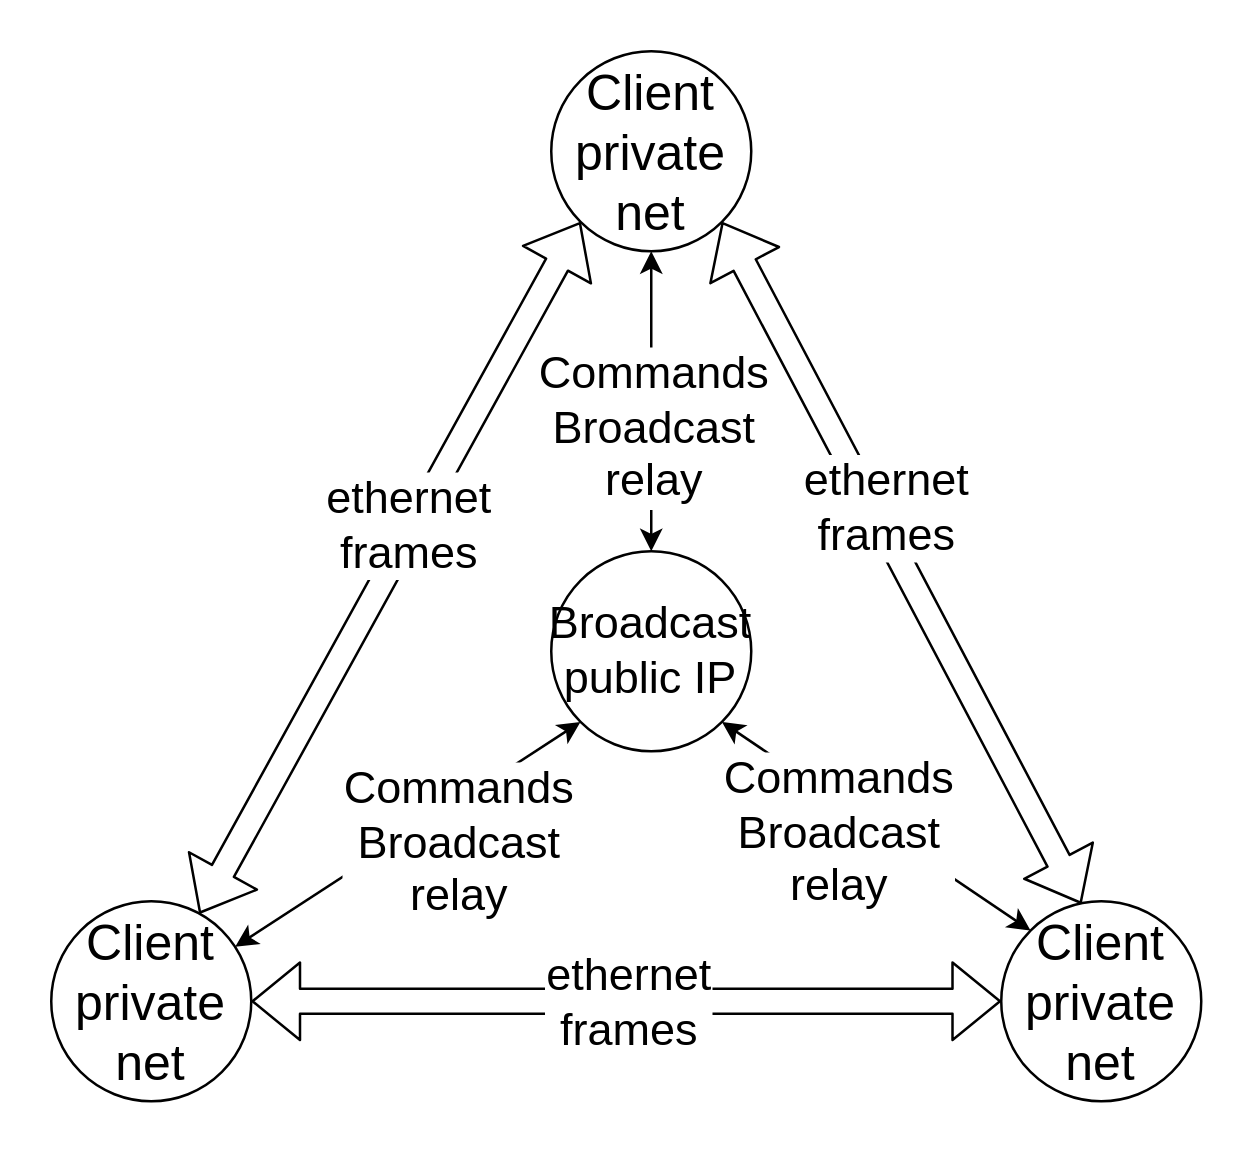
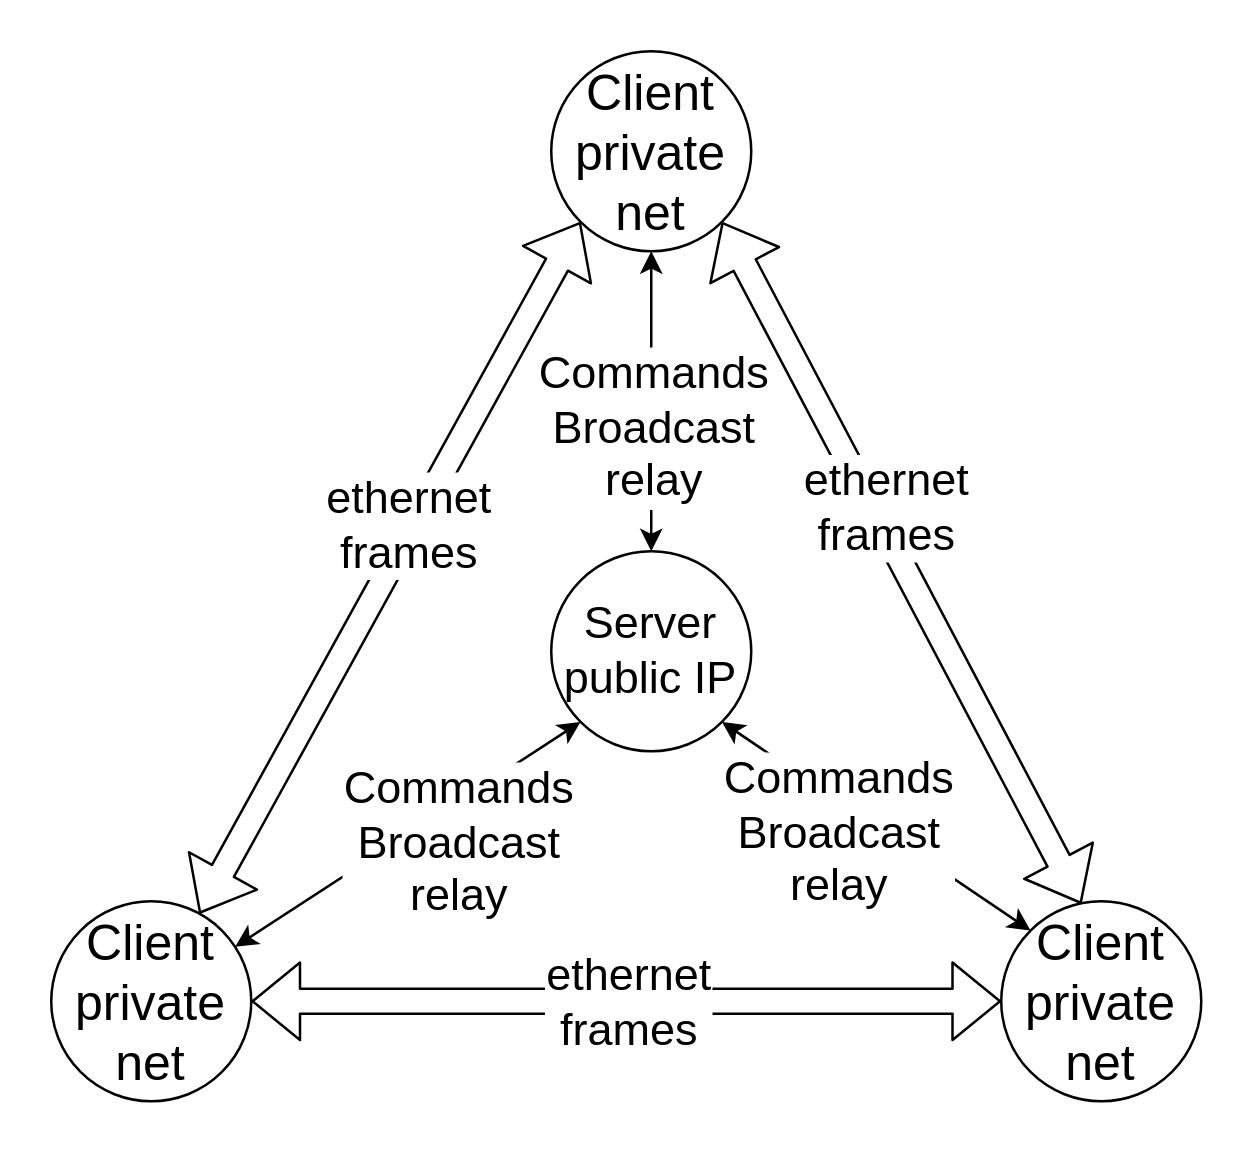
(651, 651) -> (651, 651)
